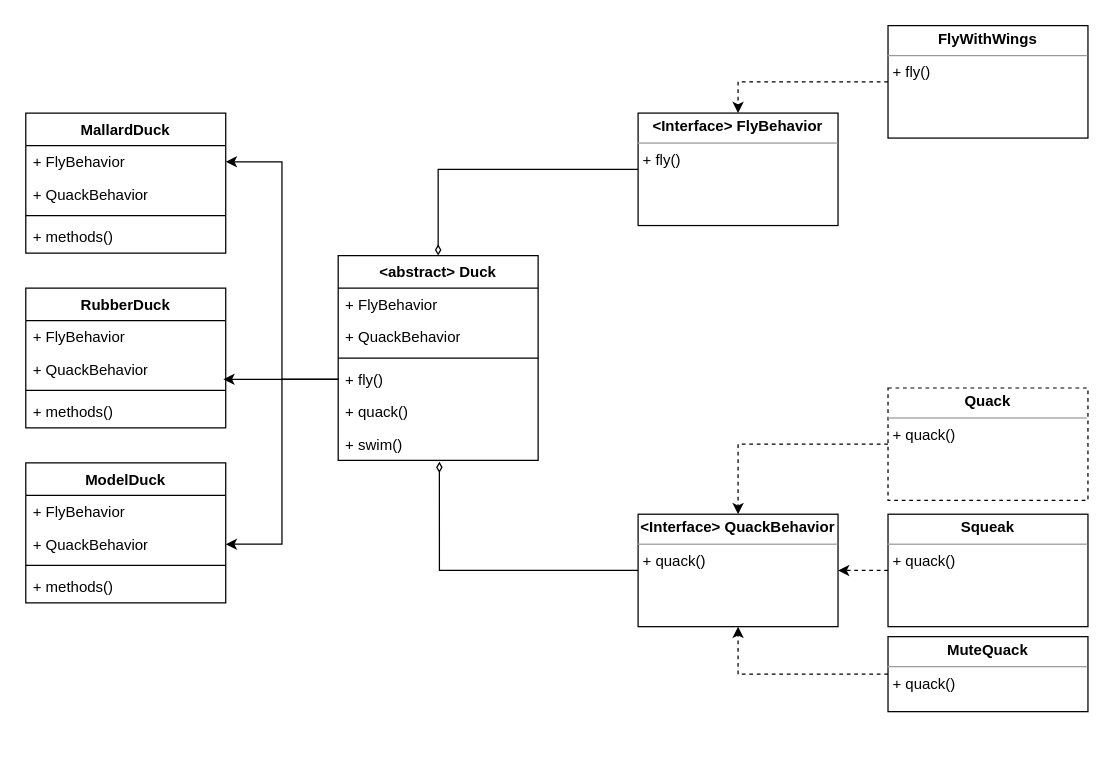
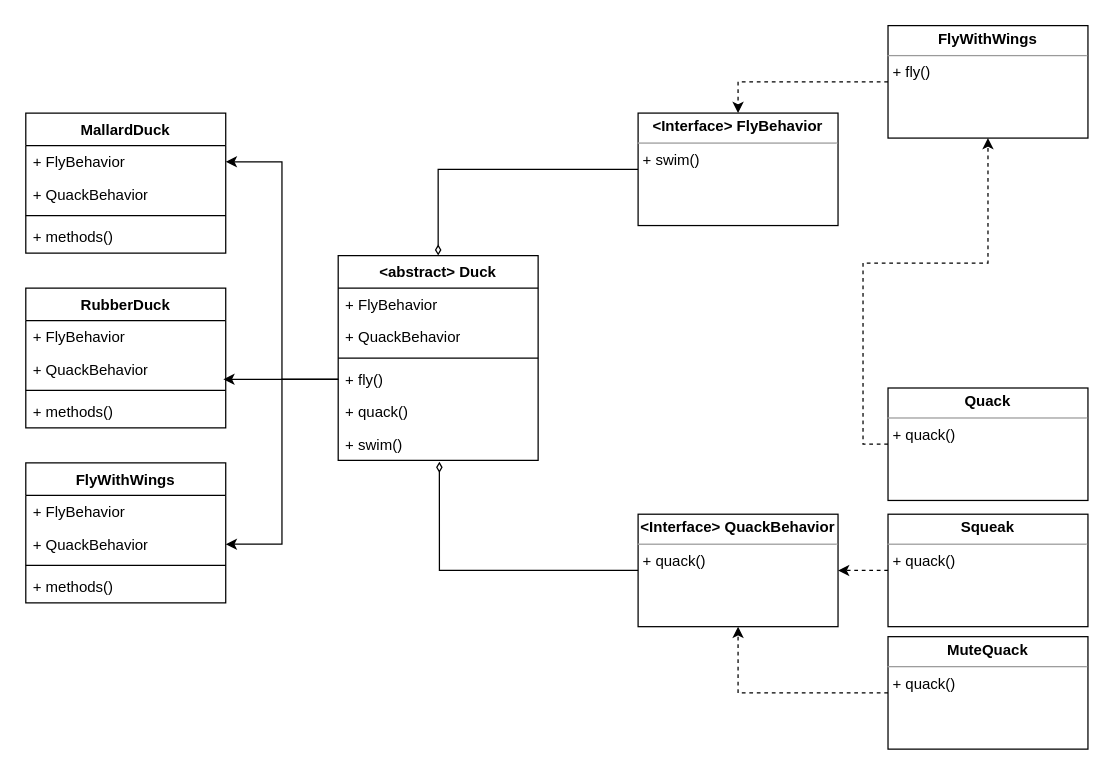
(729, 131) -> (729, 131)
(768, 444) -> (895, 263)
(988, 444) -> (988, 444)
(126, 481) -> (126, 481)
(988, 674) -> (988, 693)
